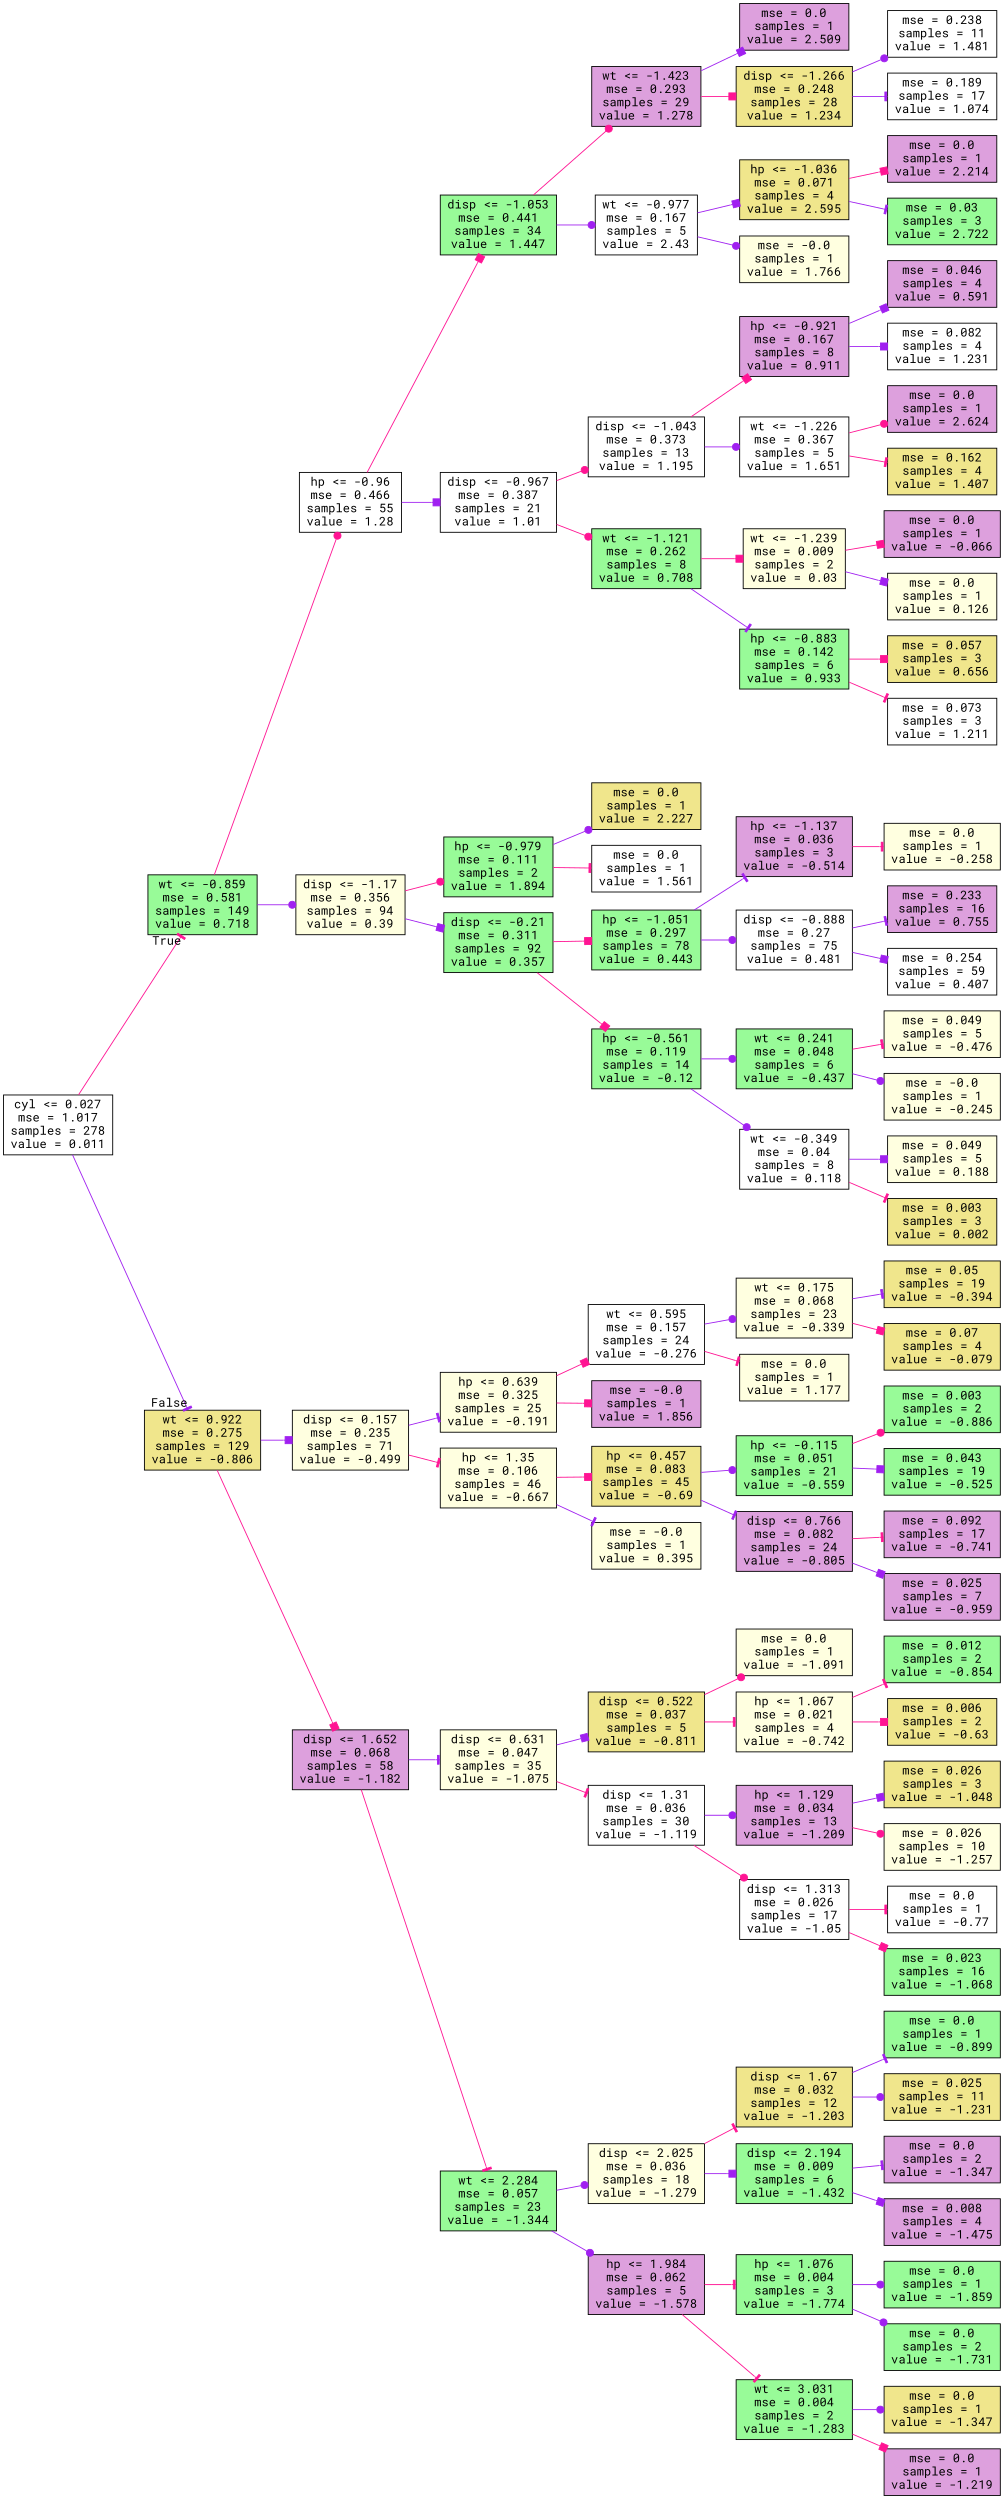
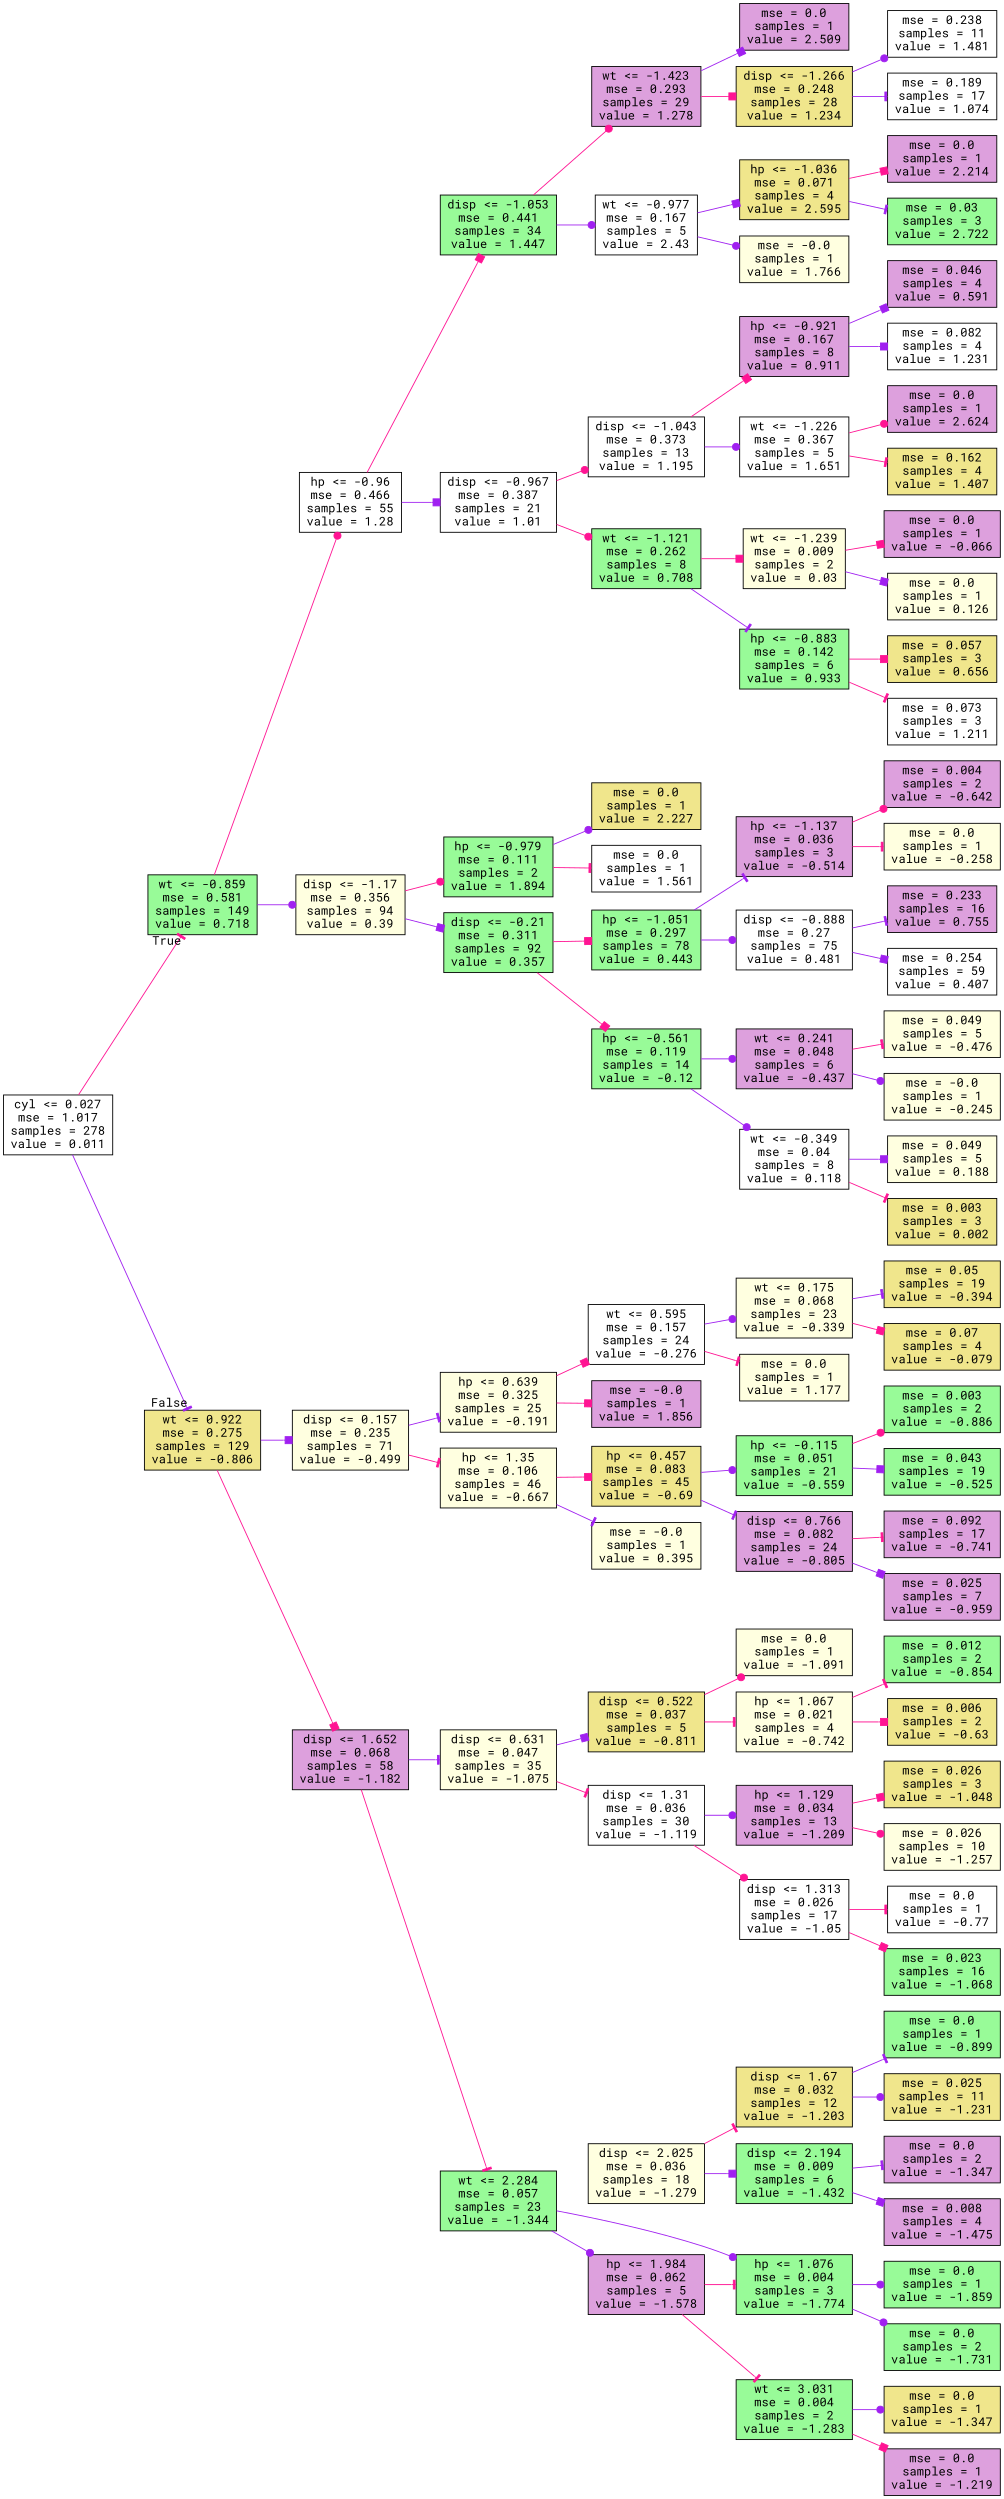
none -> (942, 784)
(794, 1059) -> (794, 1059)
(864, 1801) -> (864, 1801)
(569, 2188) -> (644, 2230)
